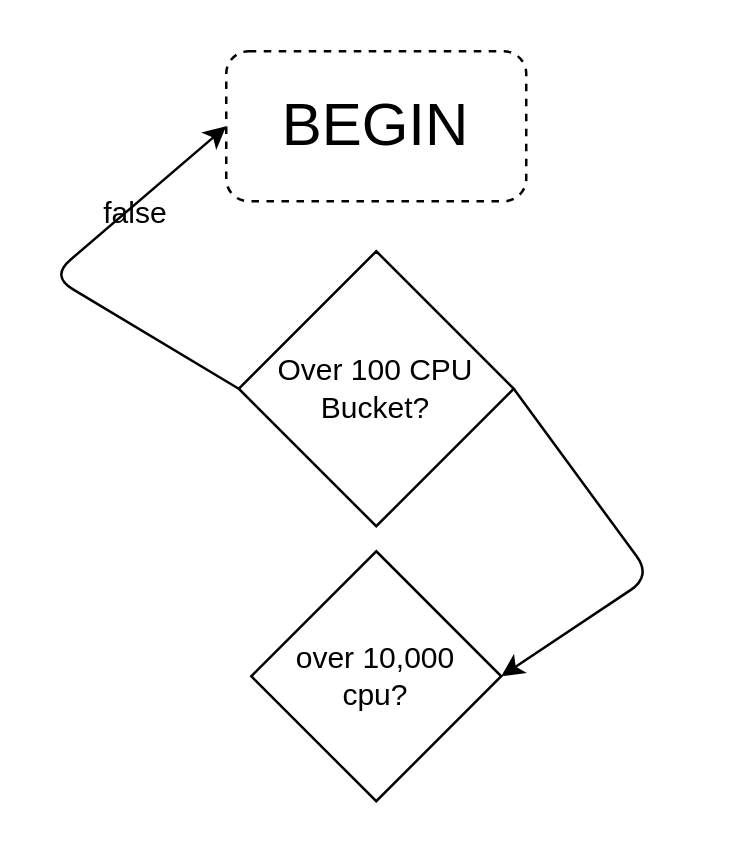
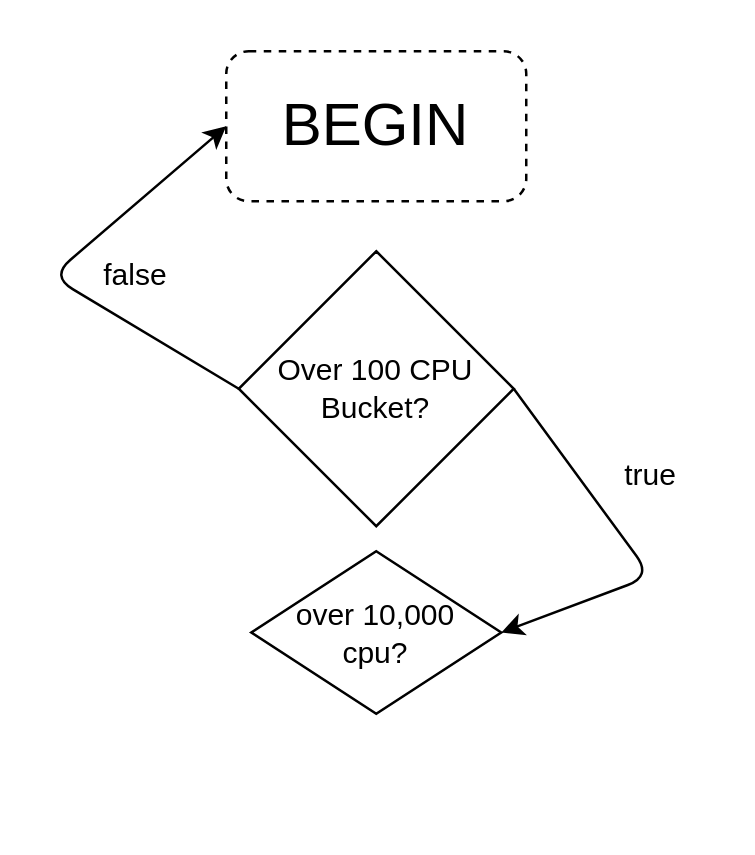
(136, 214) -> (136, 276)
none -> (651, 476)
(376, 676) -> (376, 633)
